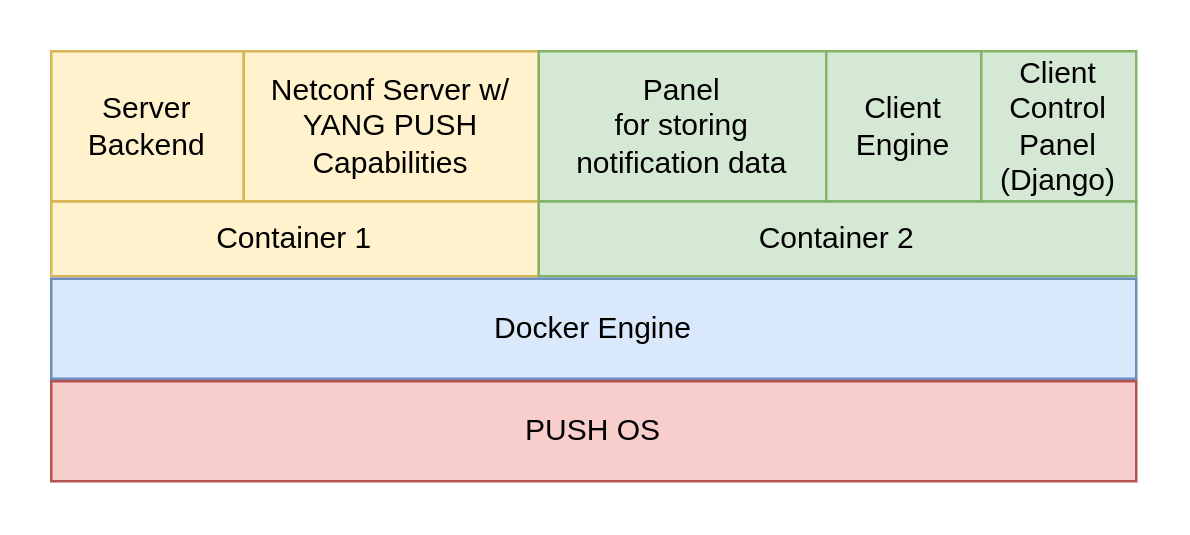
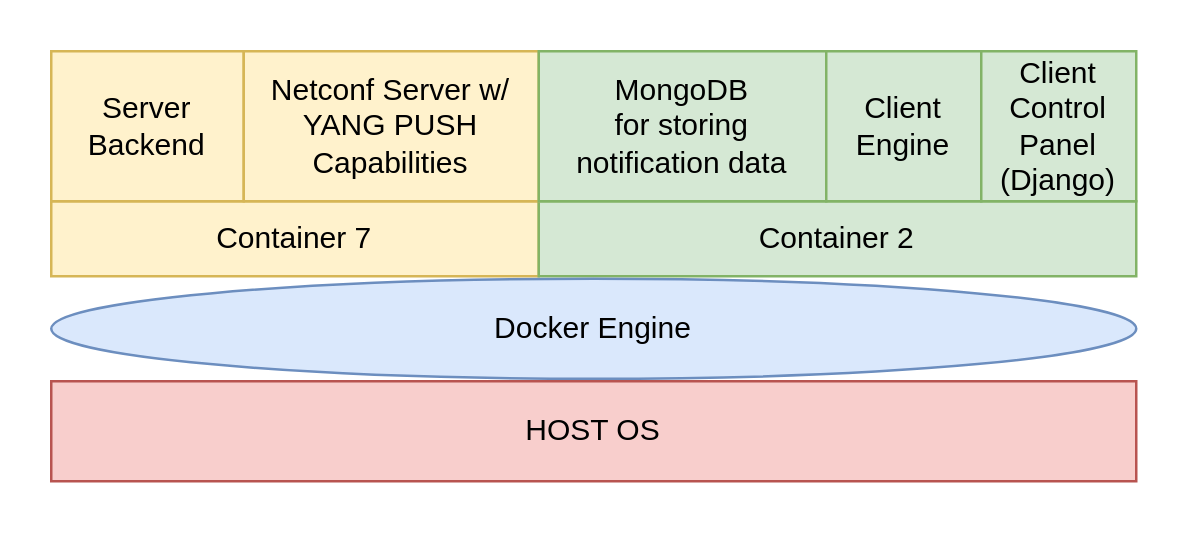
(683, 126) -> (683, 126)
(295, 239) -> (295, 239)
(594, 329) -> (594, 329)
(594, 431) -> (594, 431)
